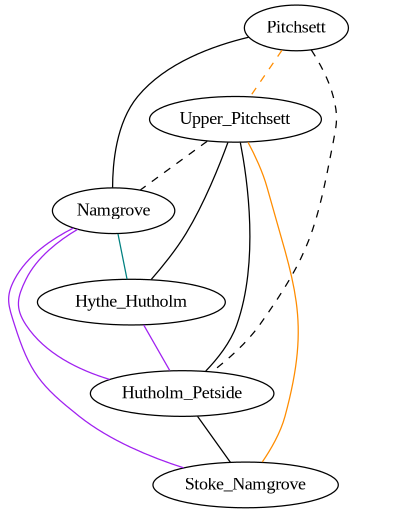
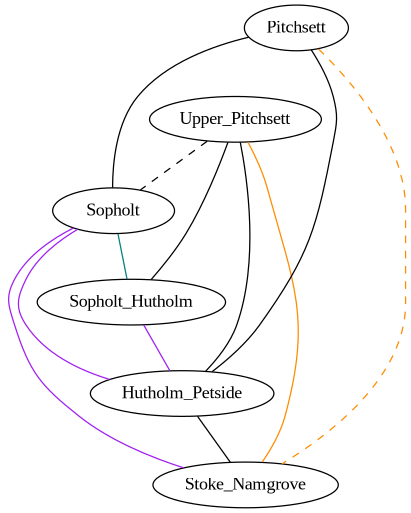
(266, 73) -> (406, 268)
(114, 211) -> (114, 211)
(314, 224) -> (314, 224)
(131, 302) -> (131, 302)
